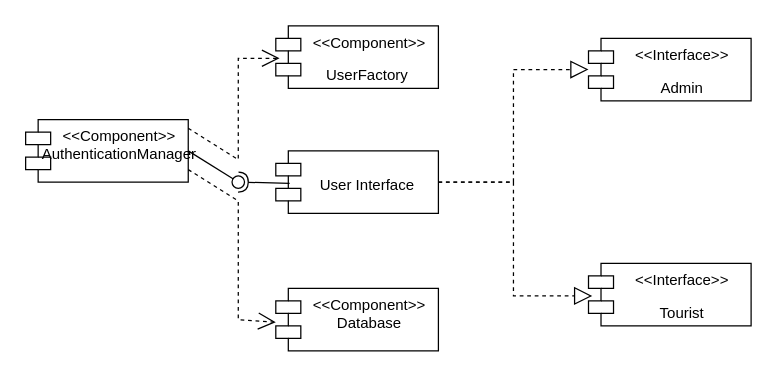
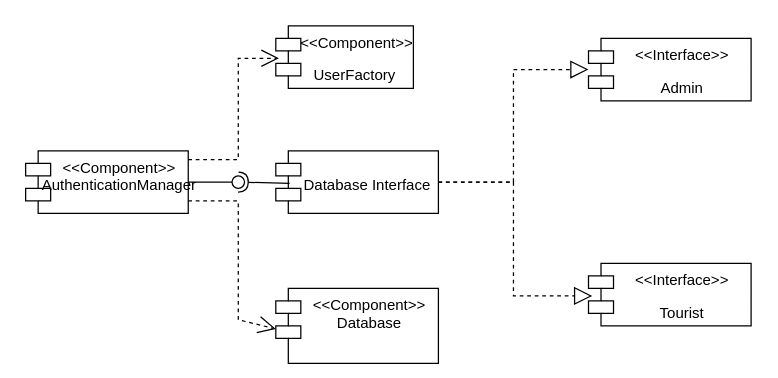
(357, 57) -> (344, 57)
(107, 151) -> (107, 182)
(369, 168) -> (369, 177)
(357, 319) -> (357, 326)
